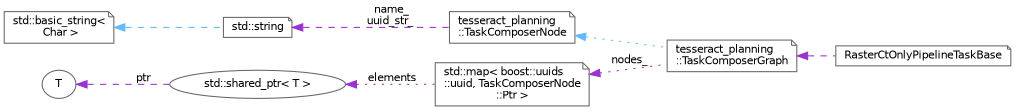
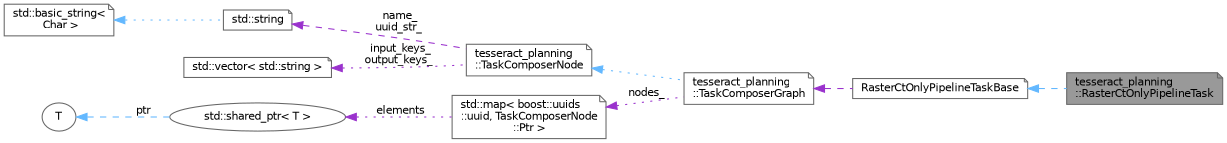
(174, 27) -> (174, 20)
none -> (258, 67)
(128, 84) -> (128, 117)
none -> (1145, 89)
